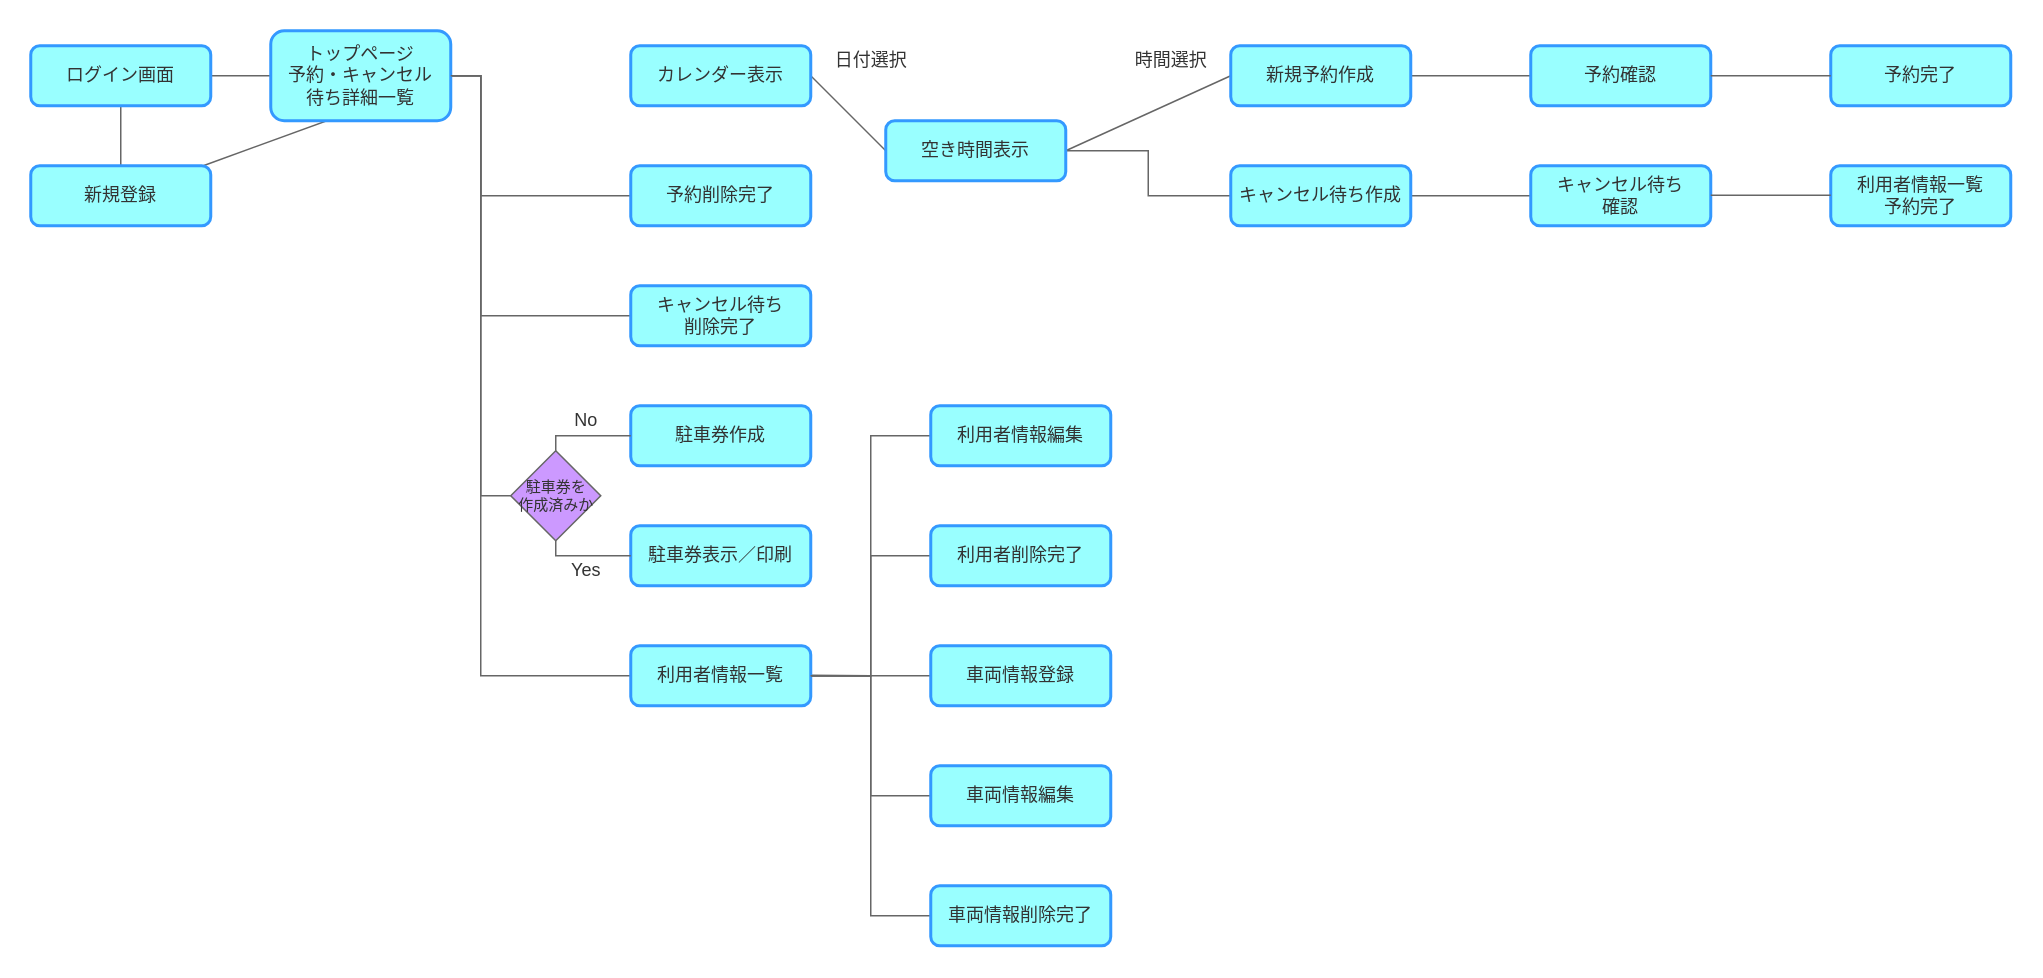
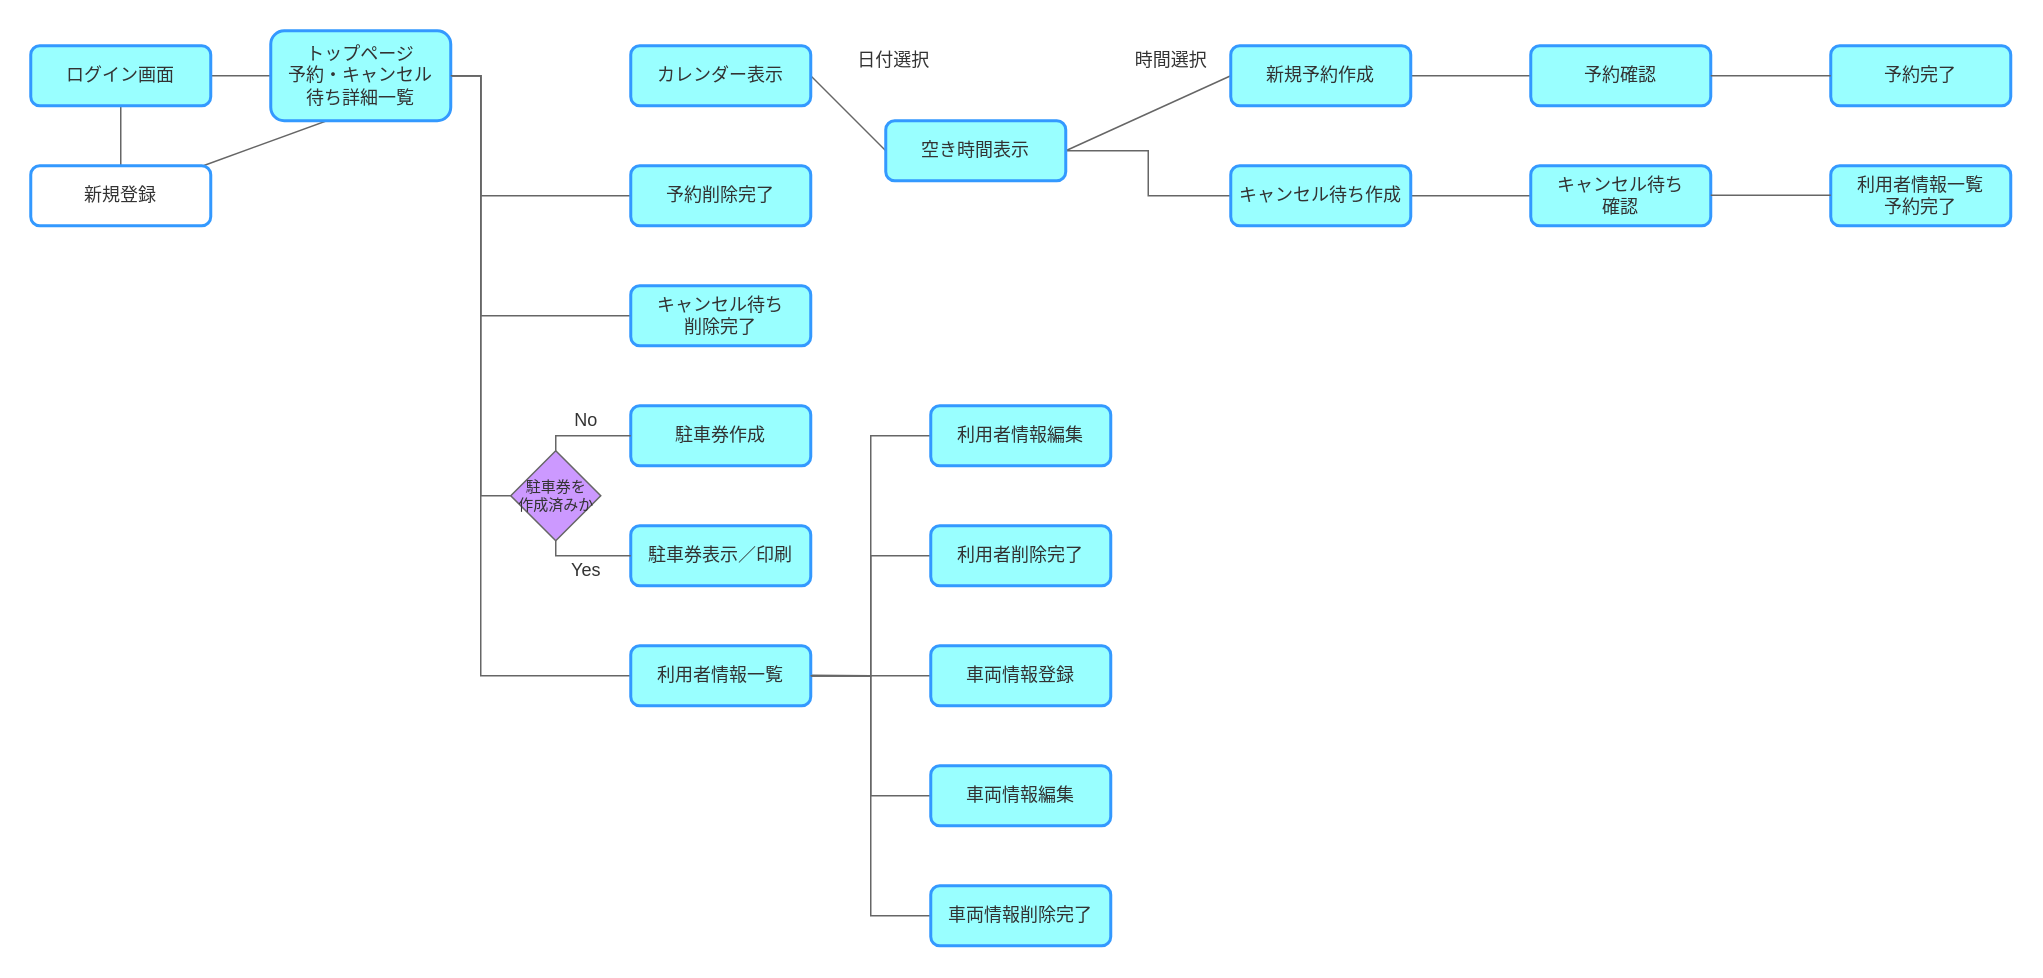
(871, 61) -> (893, 61)
(121, 196) -> (121, 196)
